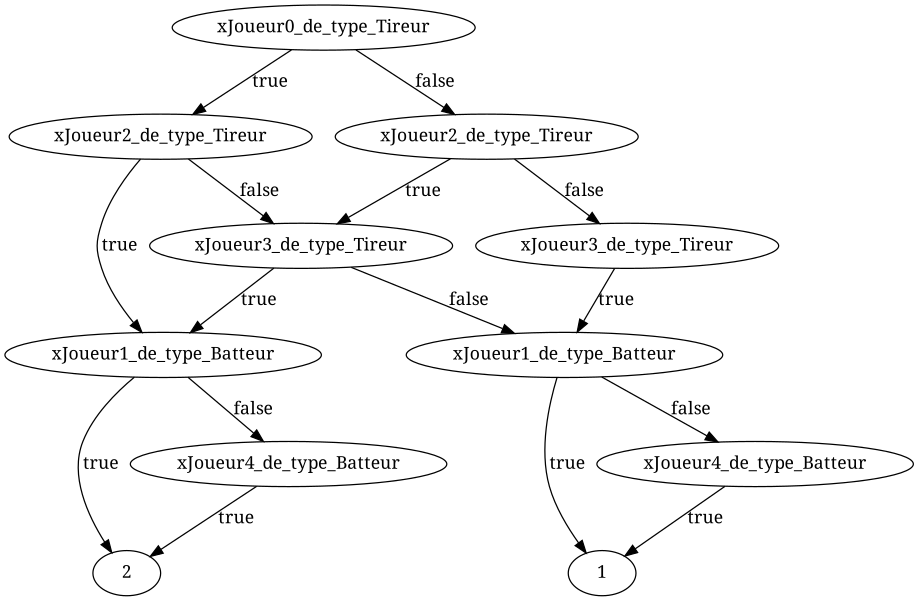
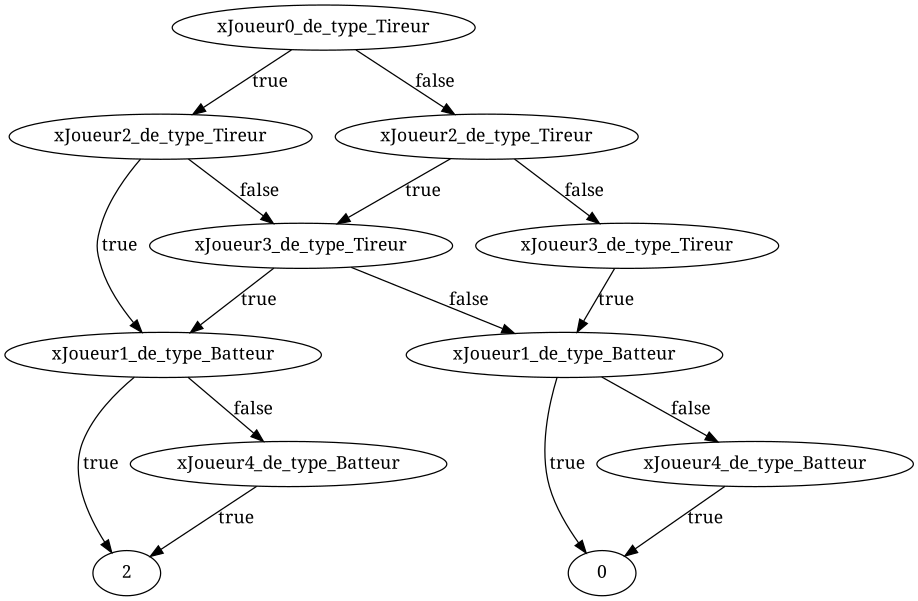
(602, 573) -> (602, 573)
